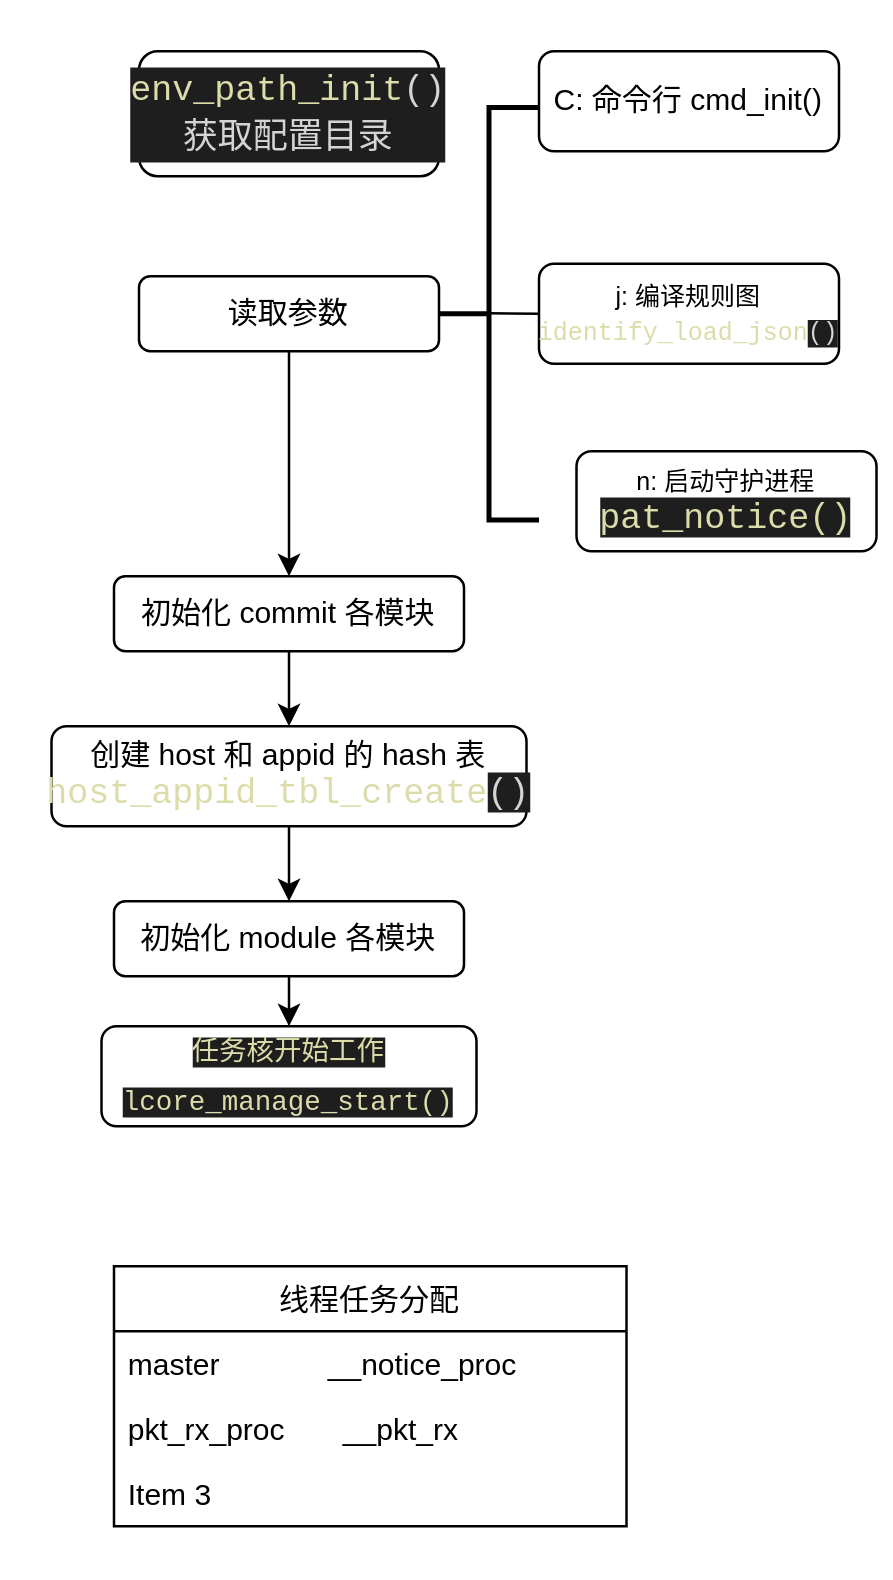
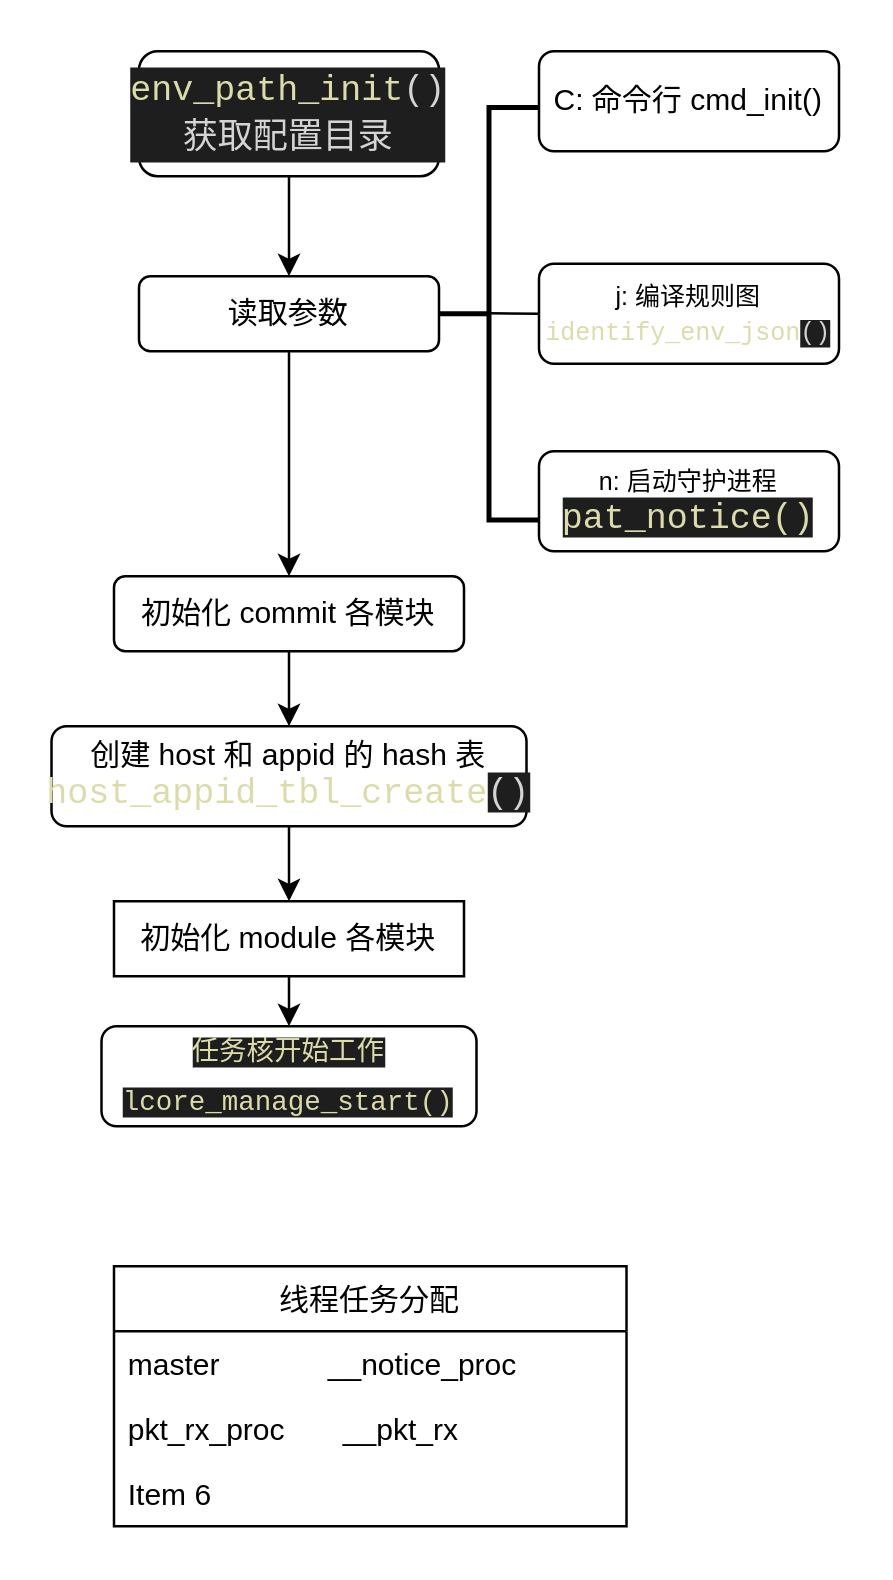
none -> (289, 218)
(689, 314) -> (689, 314)
(726, 501) -> (689, 501)
(289, 939) -> (289, 939)
(174, 1495) -> (174, 1495)
